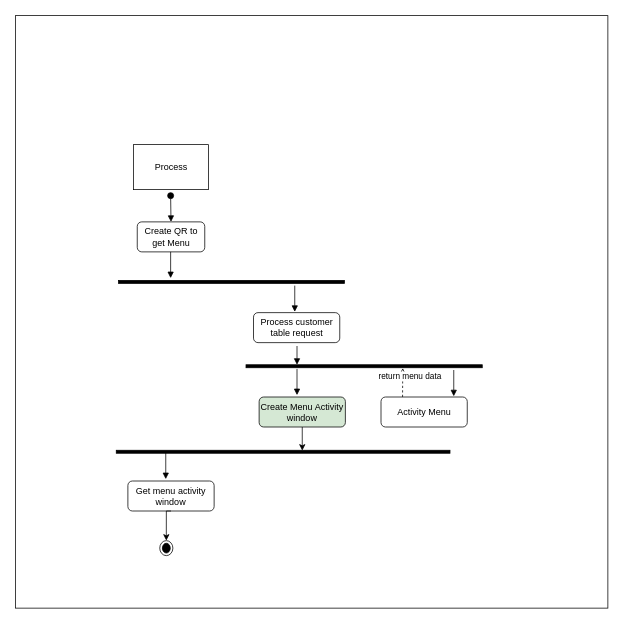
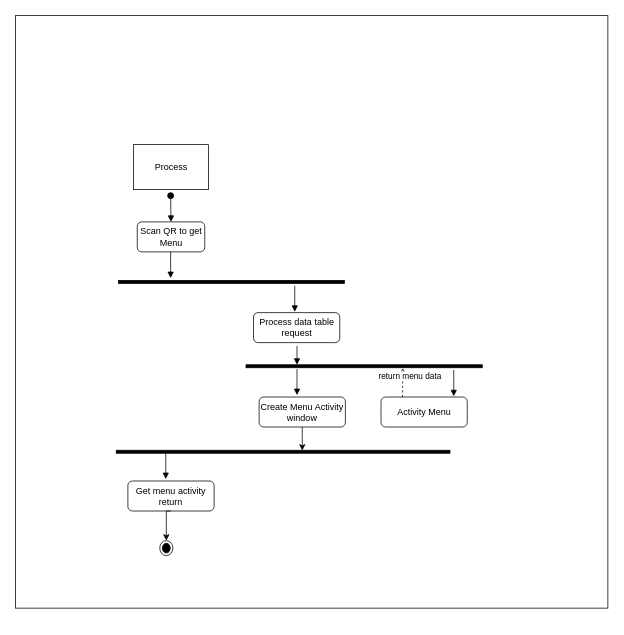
(171, 237) -> (171, 237)
(297, 327) -> (297, 327)
(302, 412) -> (302, 412)
(171, 496) -> (171, 496)
